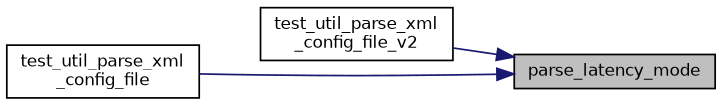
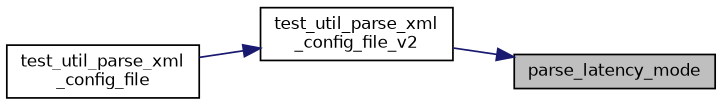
(348, 76) -> (221, 54)
